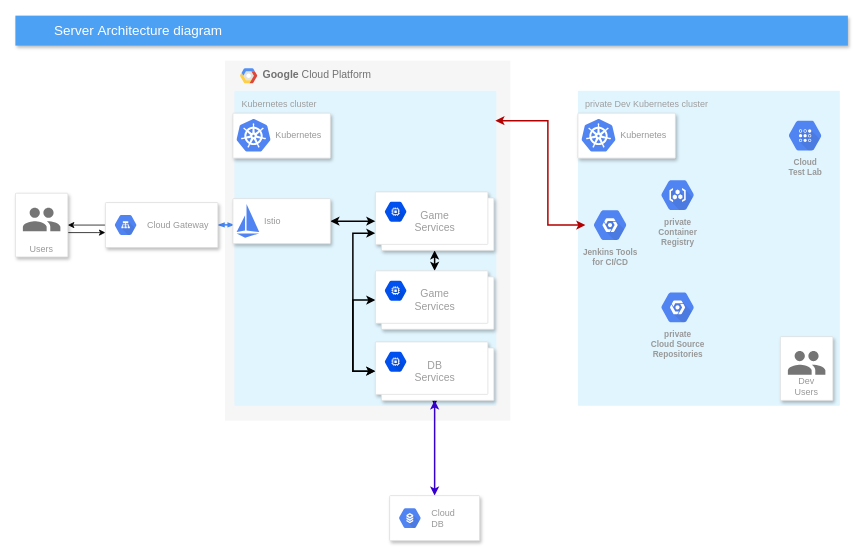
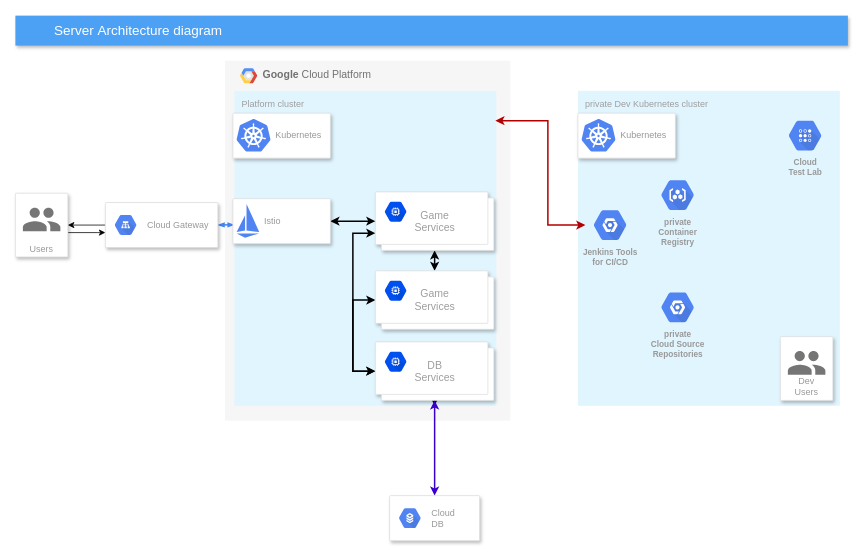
(285, 104) -> (279, 104)
